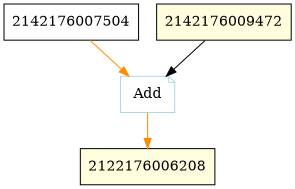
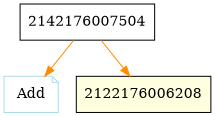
(224, 22) -> none
(148, 126) -> (112, 54)
